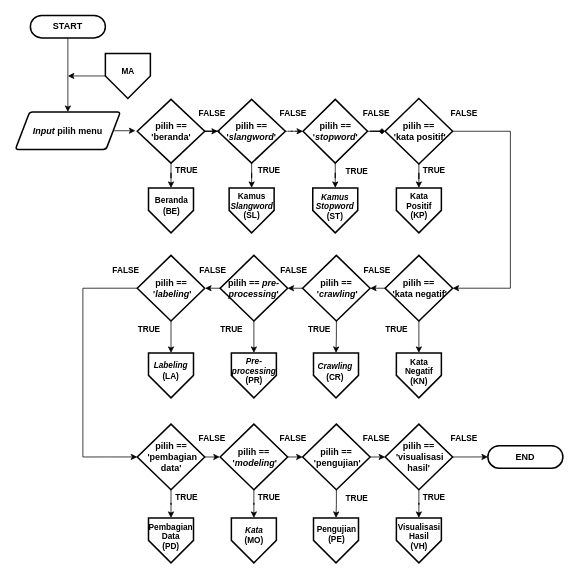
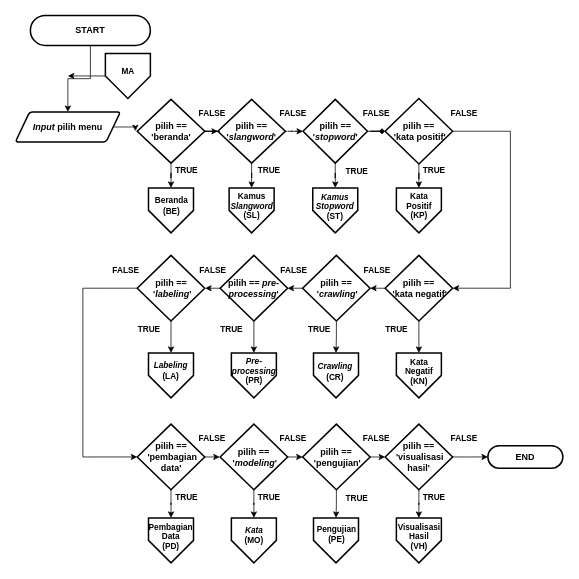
(68, 27) -> (90, 30)
(68, 131) -> (68, 127)
